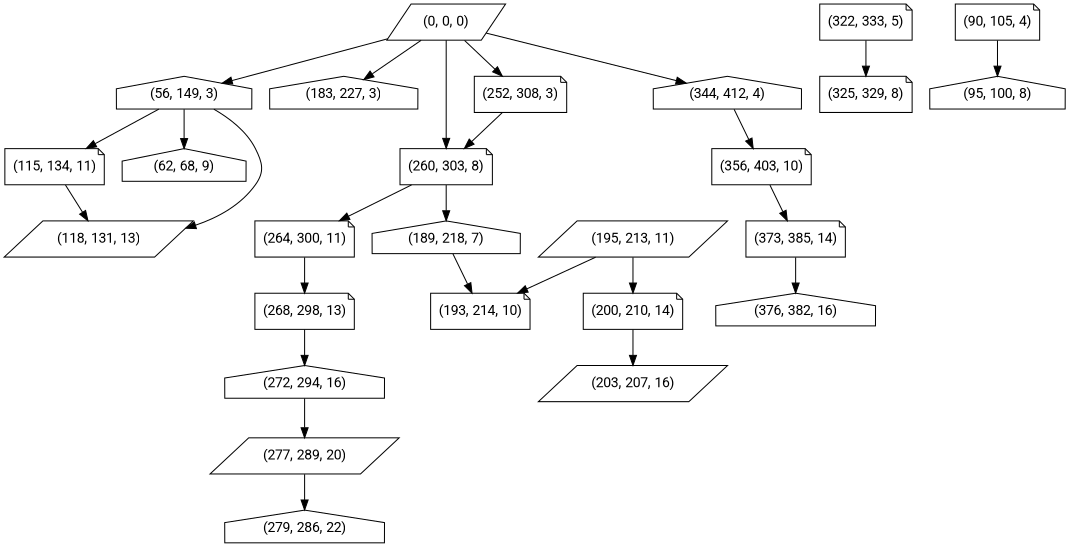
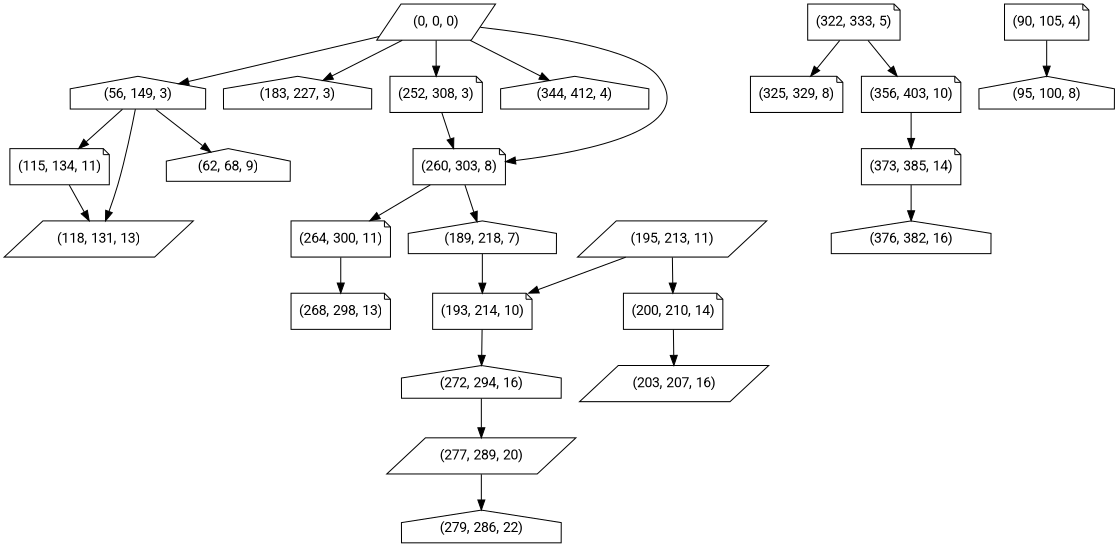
(741, 124) -> (879, 54)
(305, 343) -> (482, 343)
